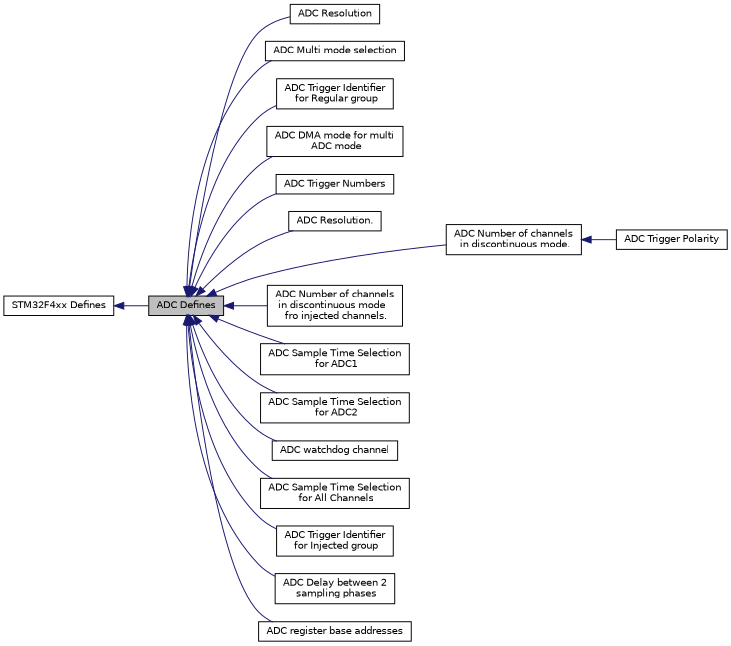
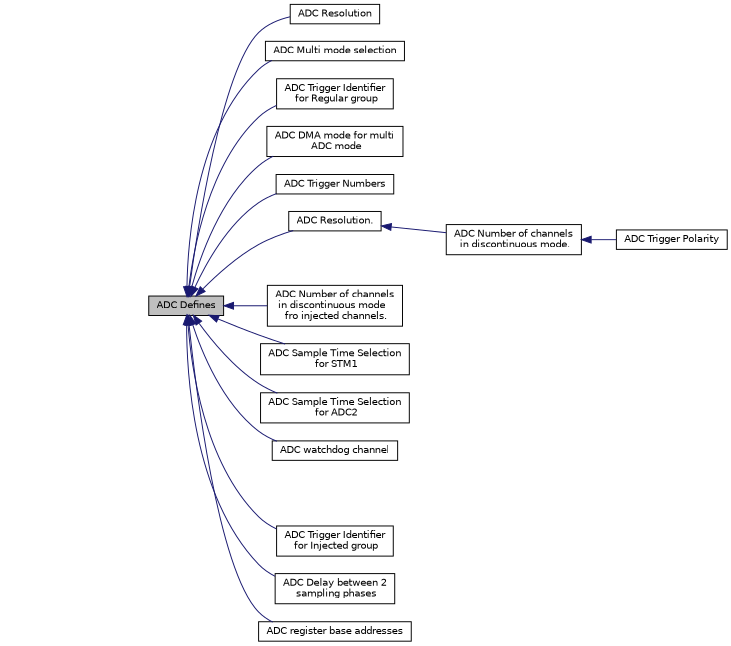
(329, 261) -> (419, 230)
(59, 306) -> none
(335, 359) -> (335, 359)
(335, 493) -> none
